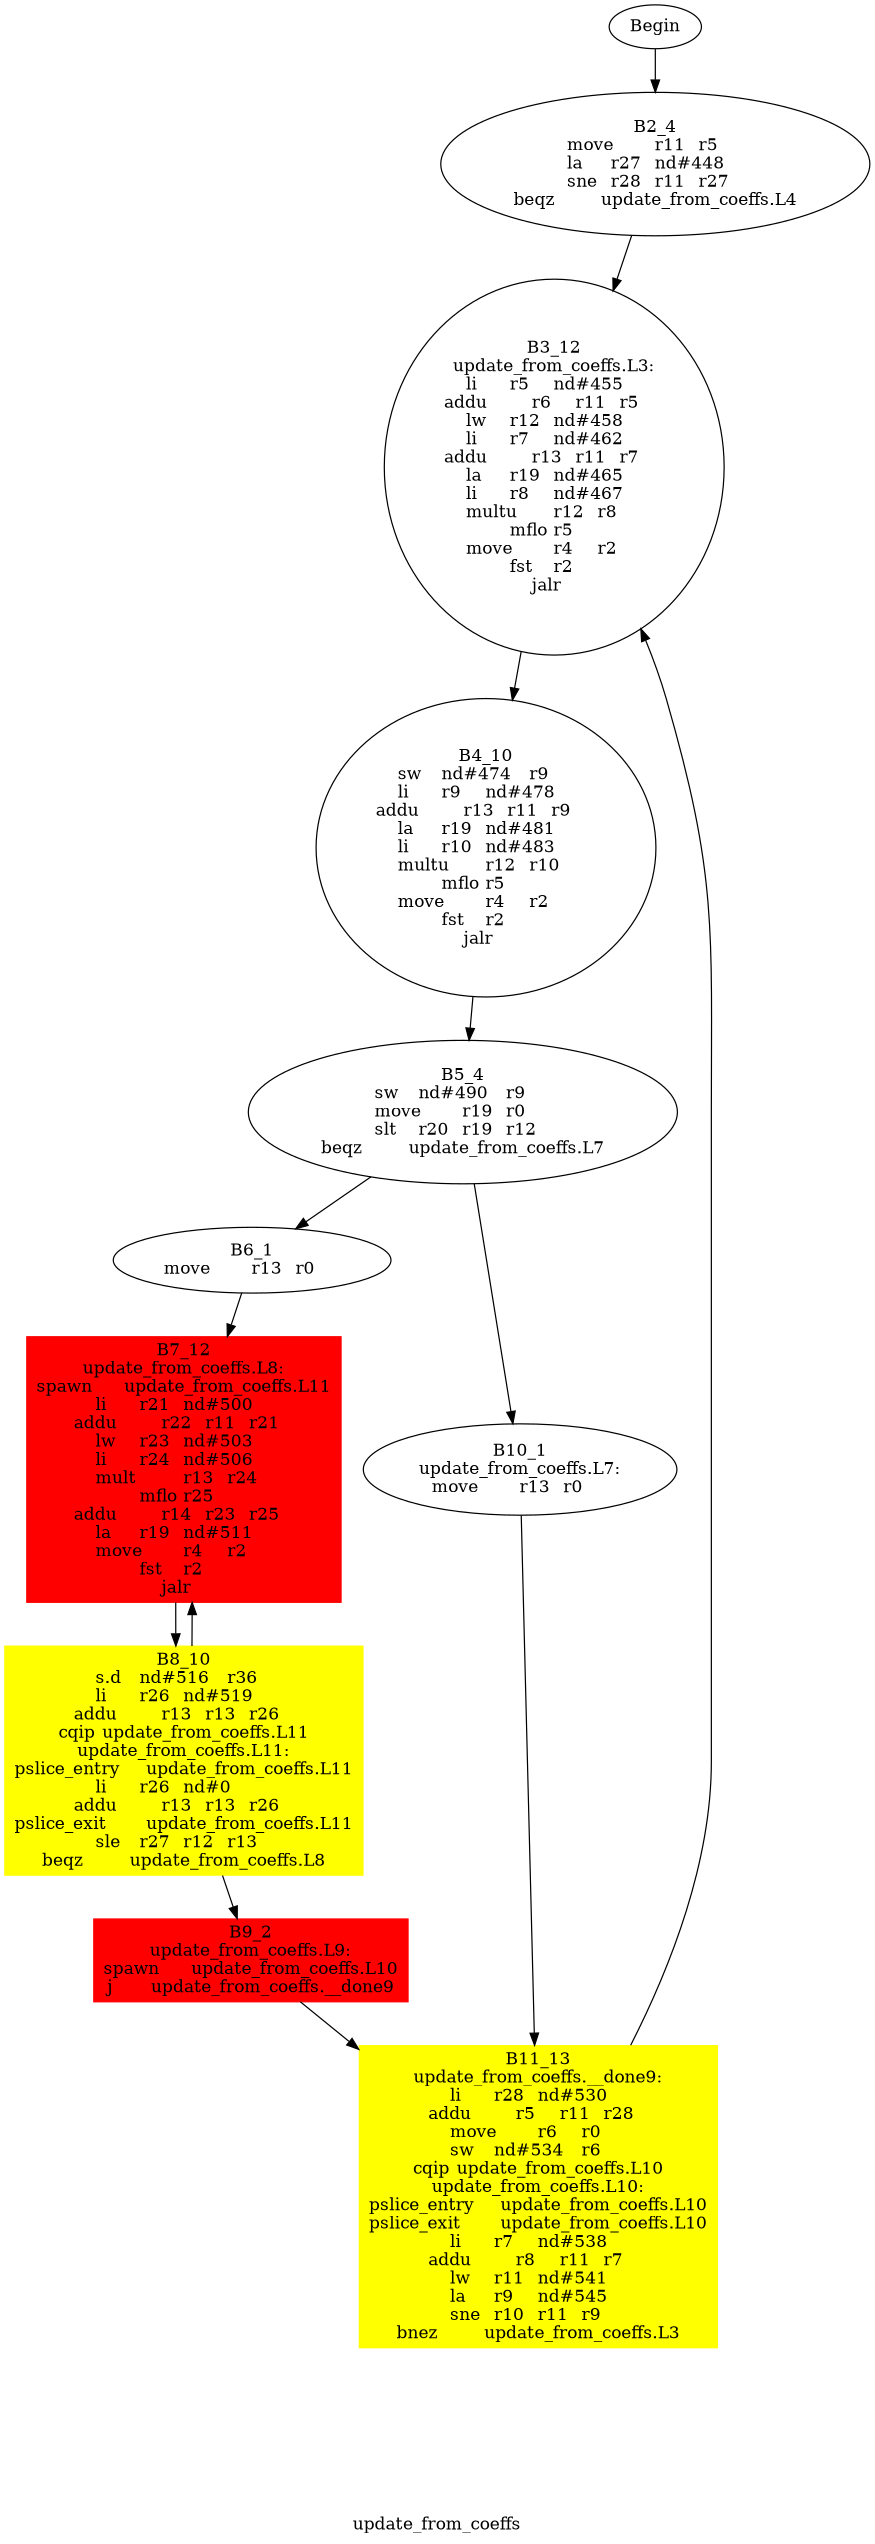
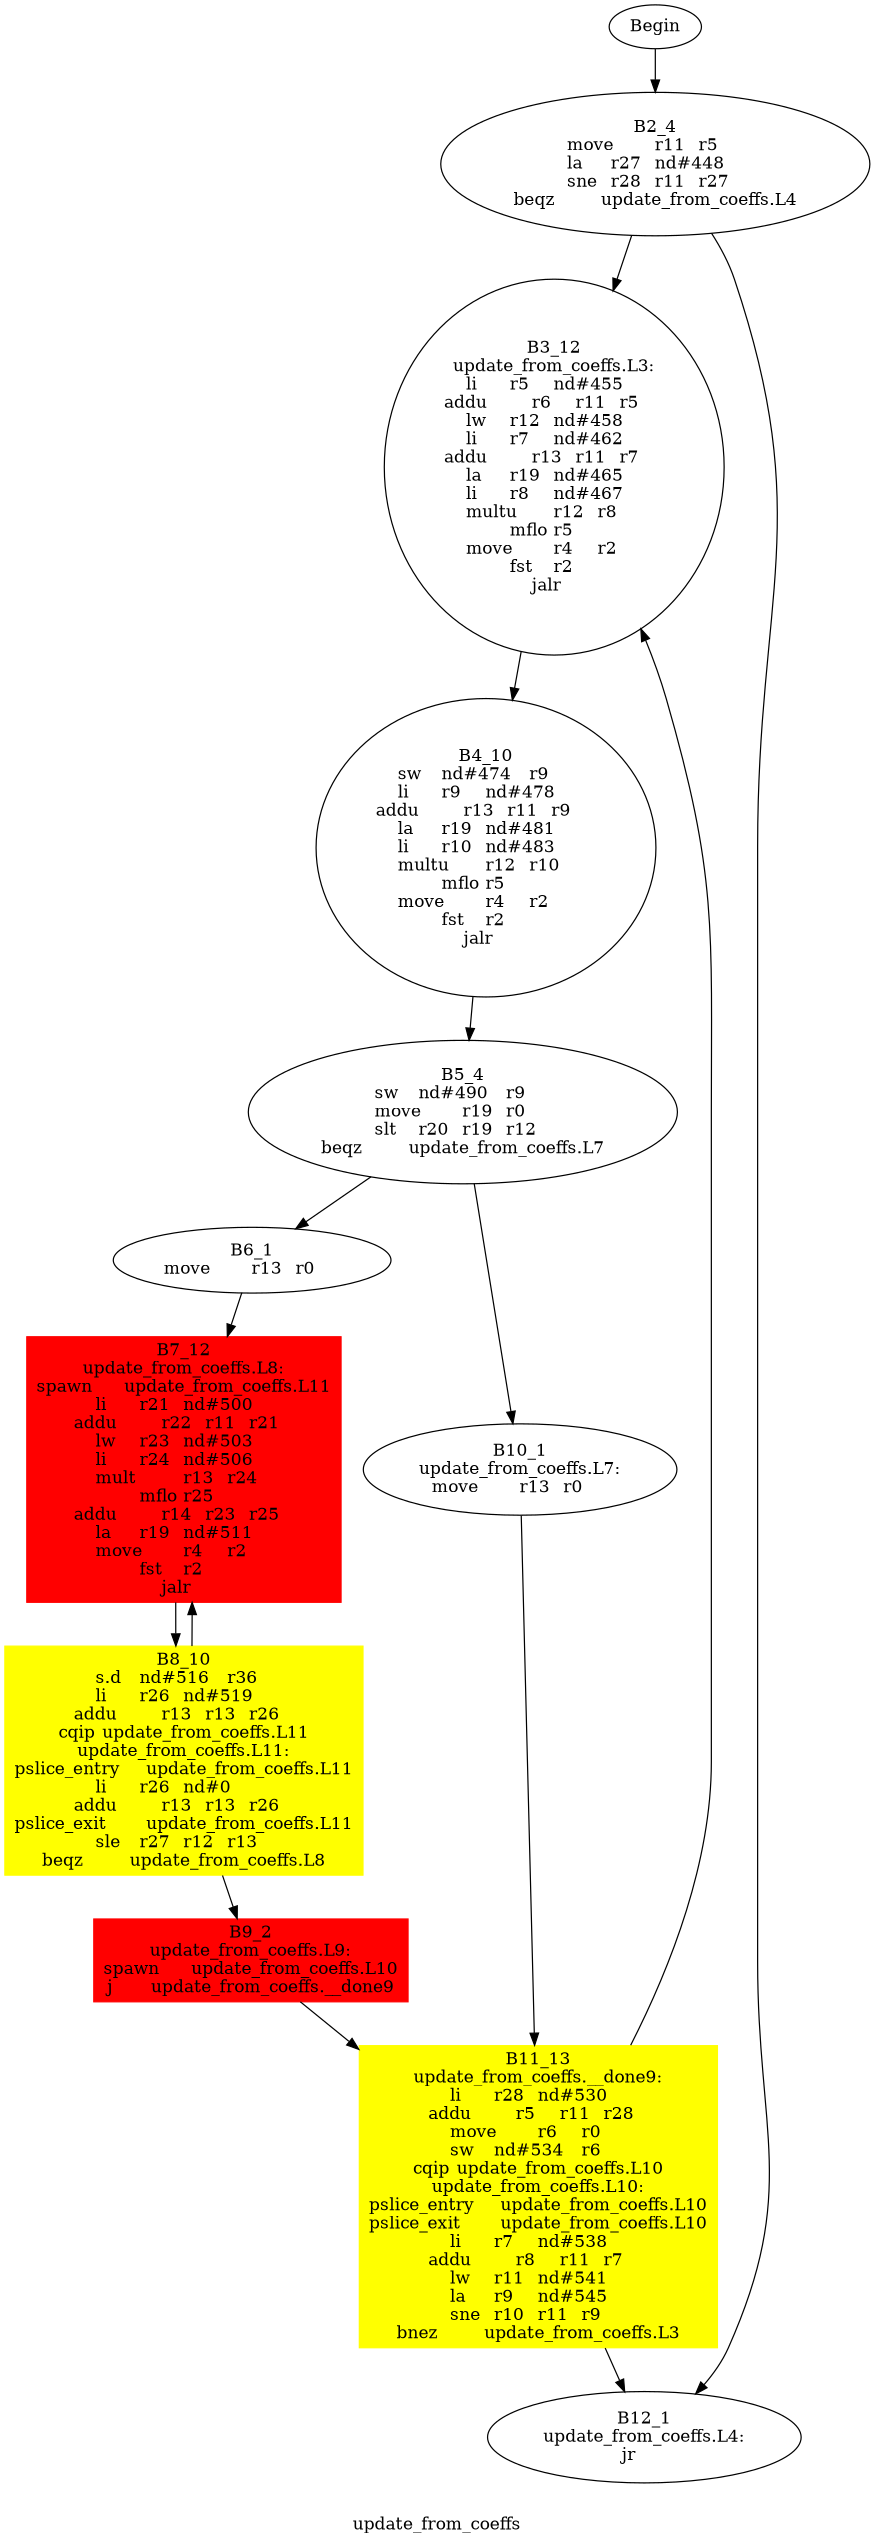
none -> (644, 2437)
